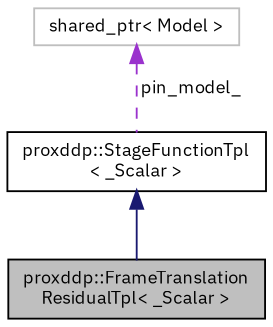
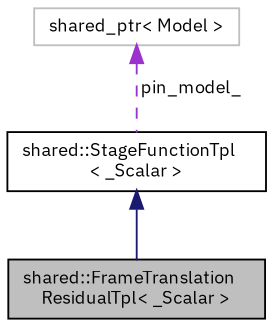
(137, 162) -> (137, 162)
(137, 289) -> (137, 289)
